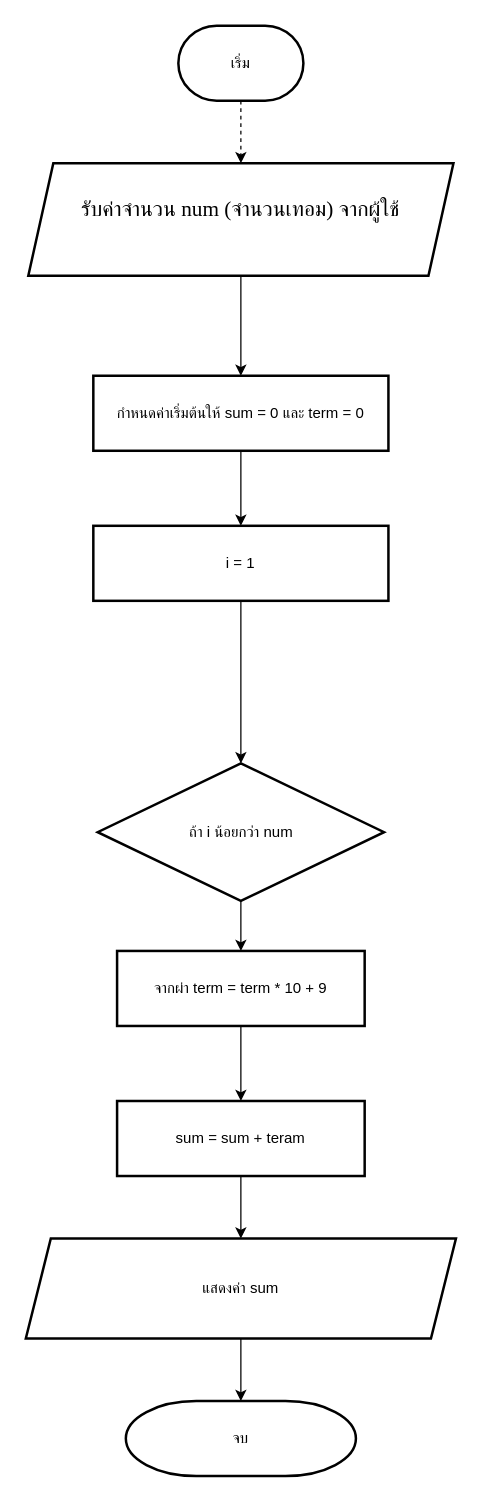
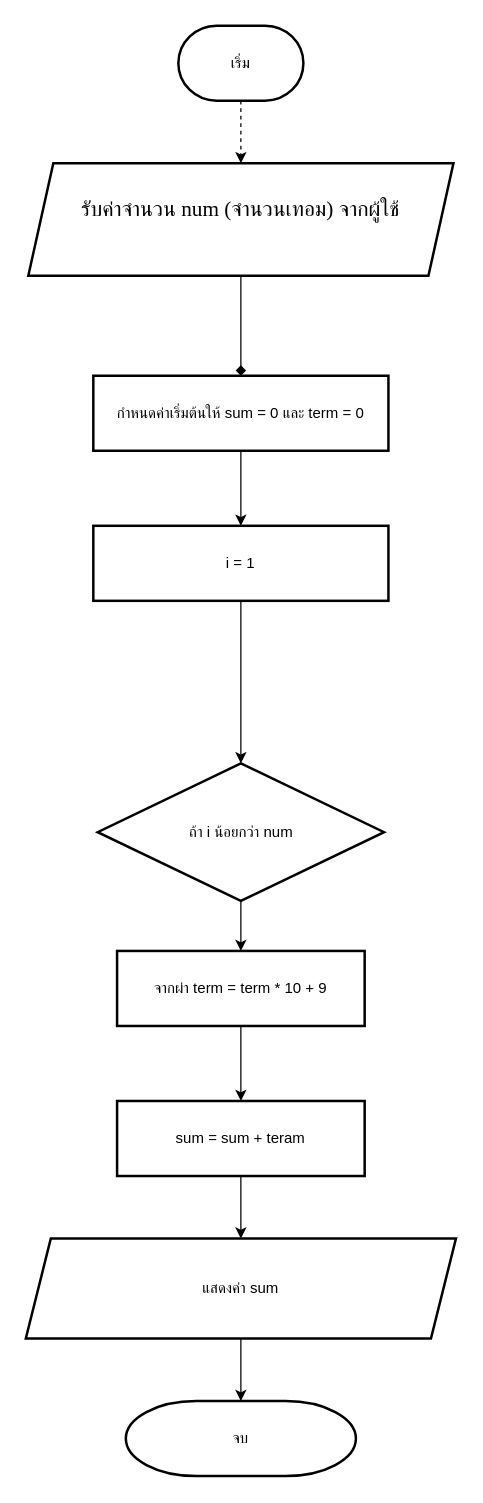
(241, 366) -> (241, 365)
